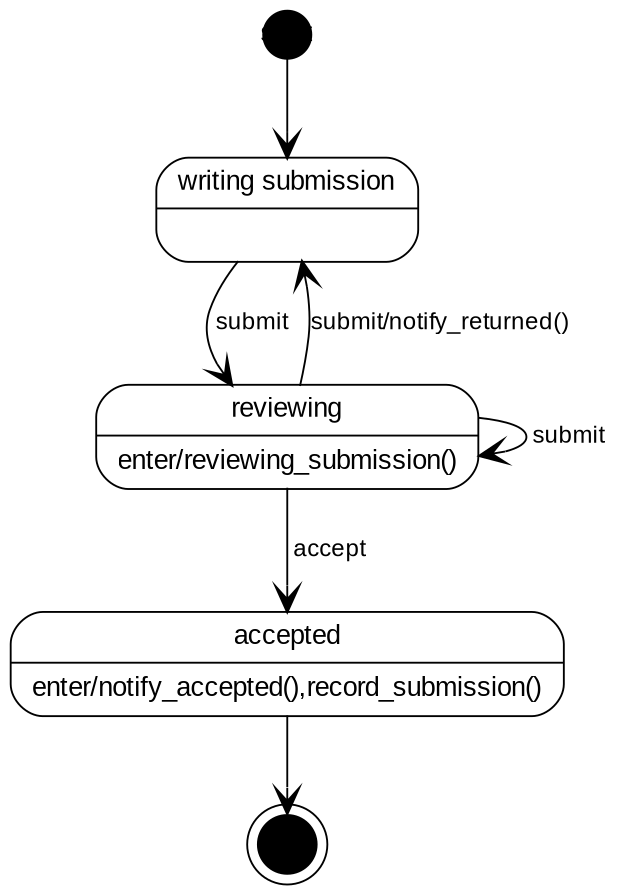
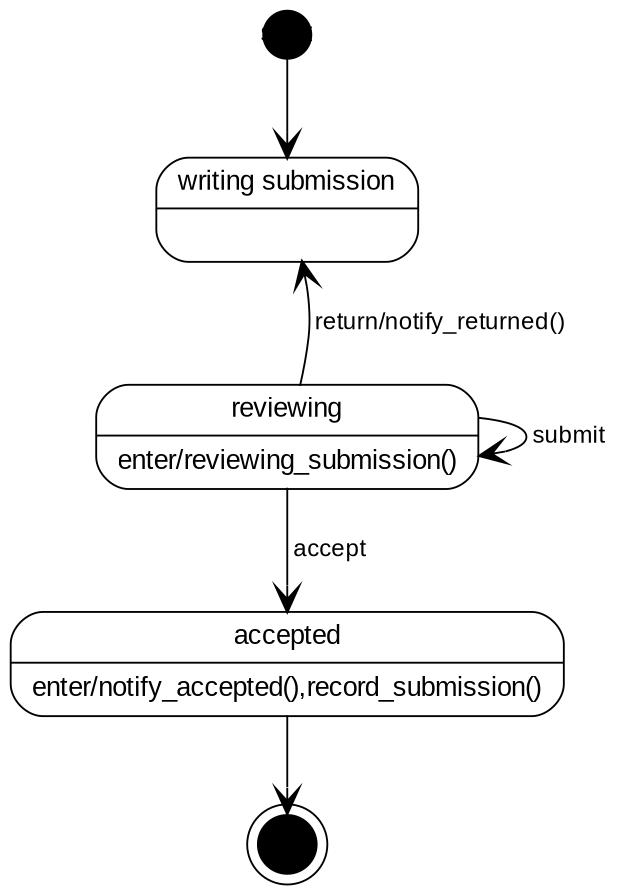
(210, 310) -> none
(446, 323) -> (446, 323)
